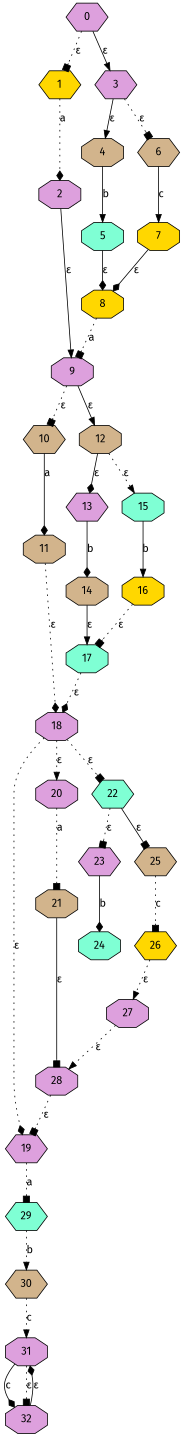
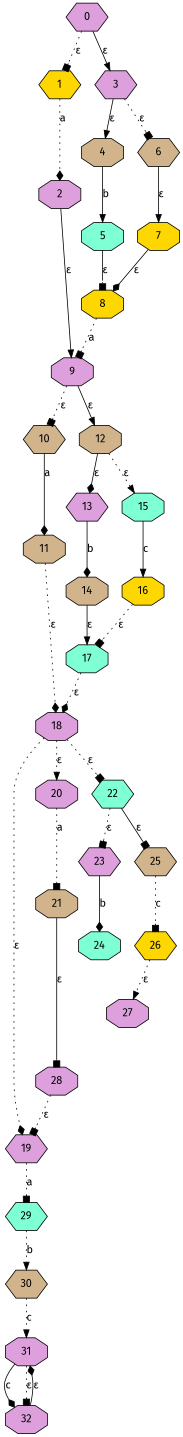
(161, 194) -> (161, 194)
(103, 266) -> (103, 266)
(146, 549) -> (146, 549)
(95, 1044) -> none
